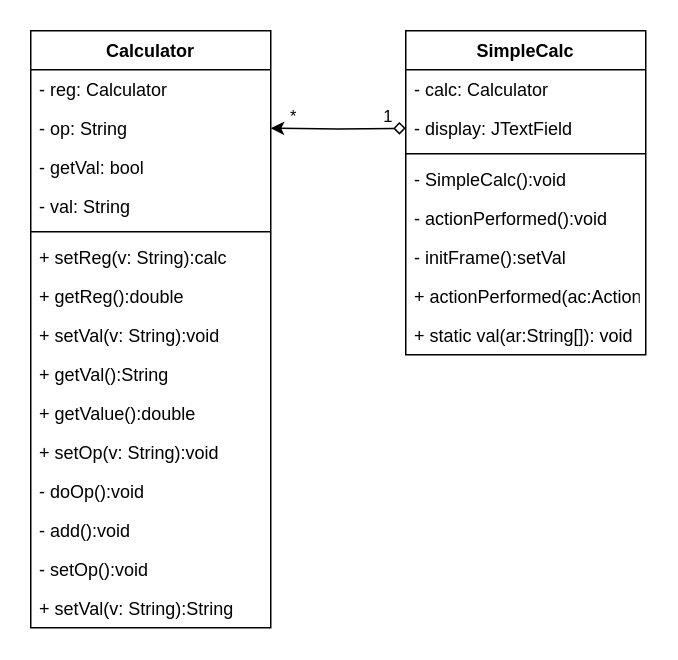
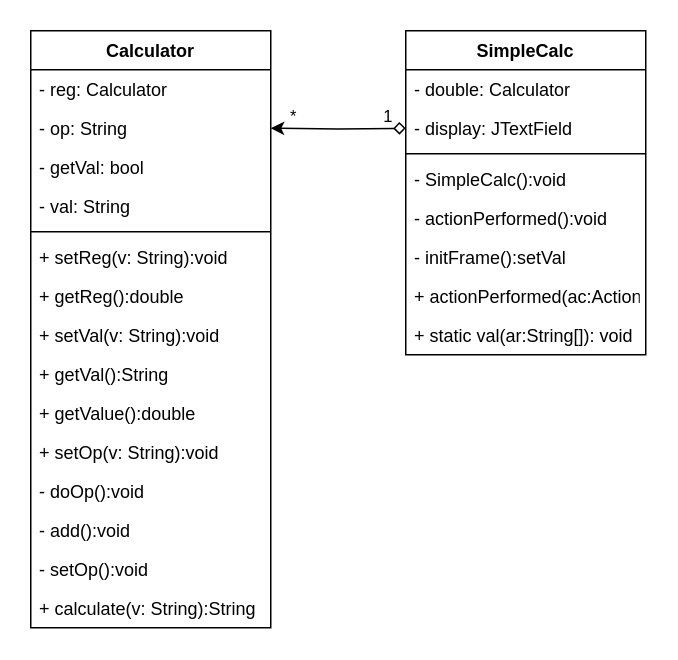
(491, 90) -> (501, 90)
(146, 258) -> (146, 258)
(154, 609) -> (166, 609)
